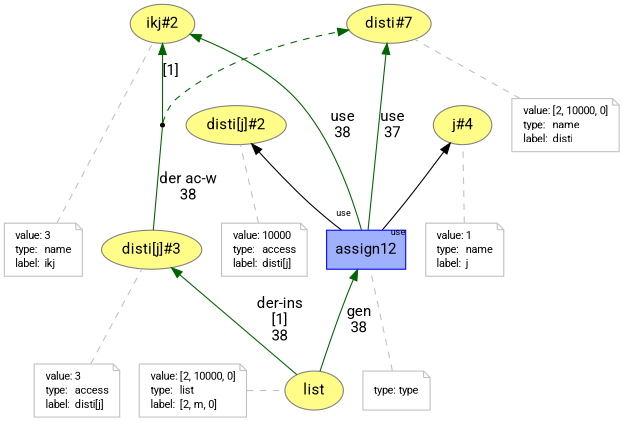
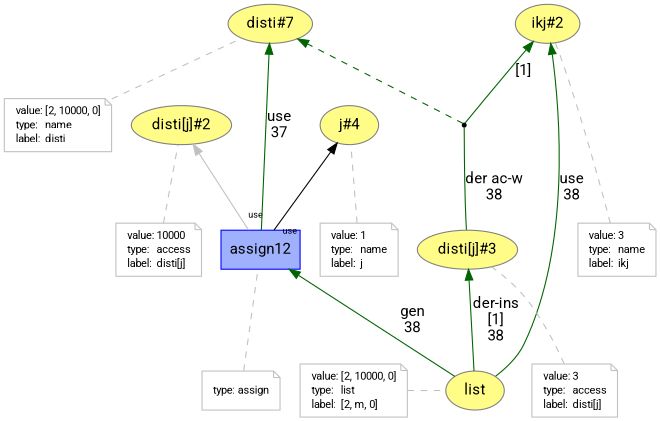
(307, 112) -> (556, 223)
(298, 193) -> (224, 192)
(409, 391) -> (253, 391)
